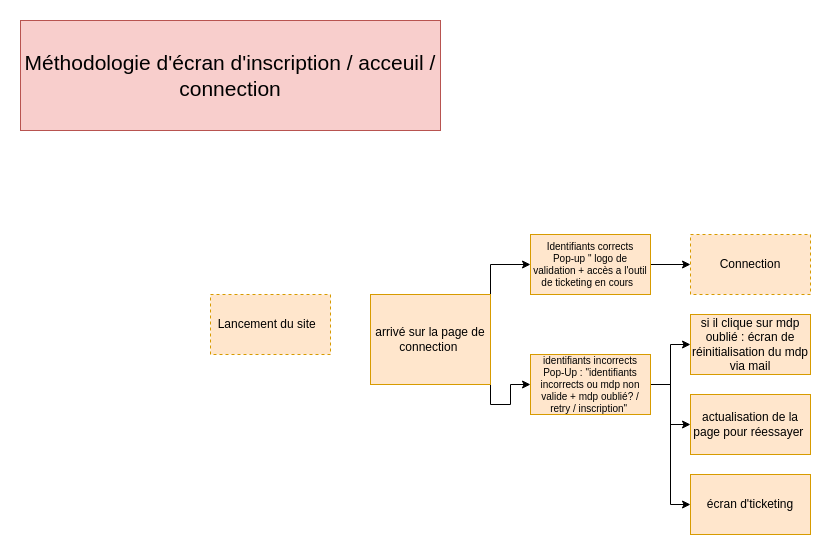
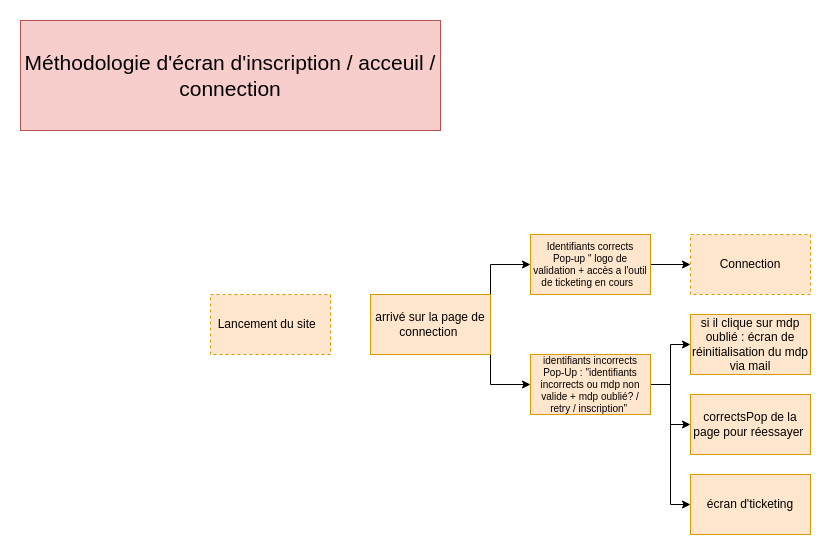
(431, 340) -> (431, 325)
(751, 425) -> (751, 425)
